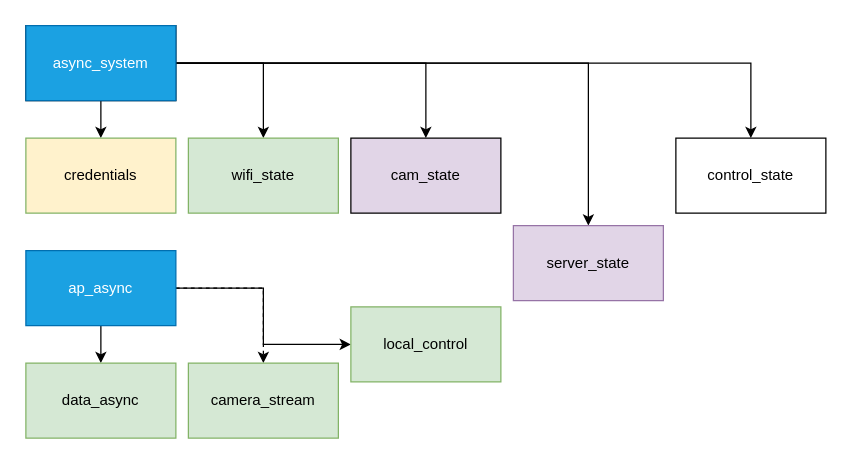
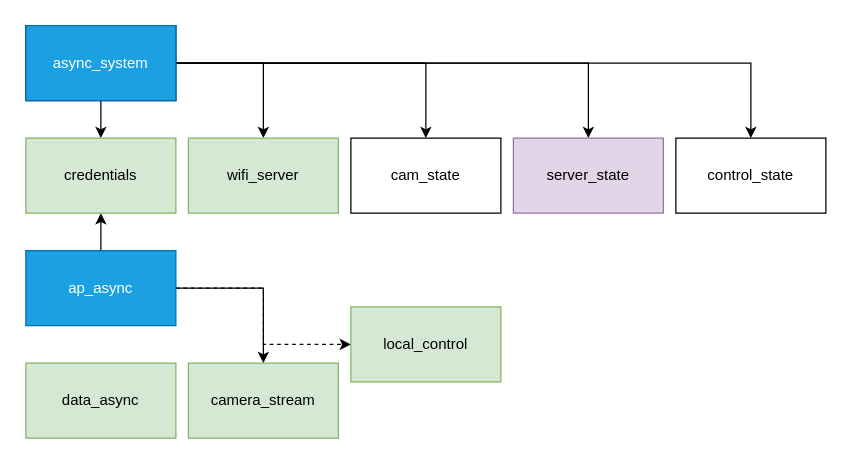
(101, 176) -> (101, 176)
(263, 176) -> (263, 176)
(426, 176) -> (426, 176)
(588, 263) -> (588, 176)
(304, 344) -> (304, 344)
(101, 349) -> (101, 228)
(263, 349) -> (263, 349)
